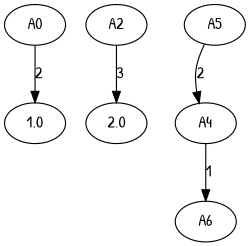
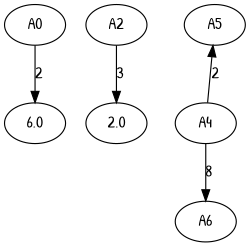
(196, 68) -> (210, 80)
(35, 123) -> (35, 123)
(209, 172) -> (209, 172)
